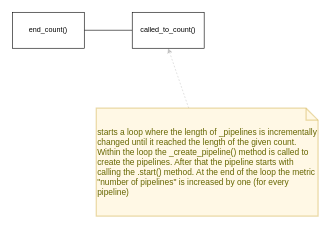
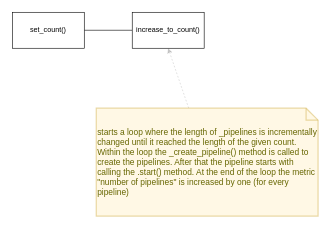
(48, 30) -> (48, 30)
(168, 30) -> (168, 30)
